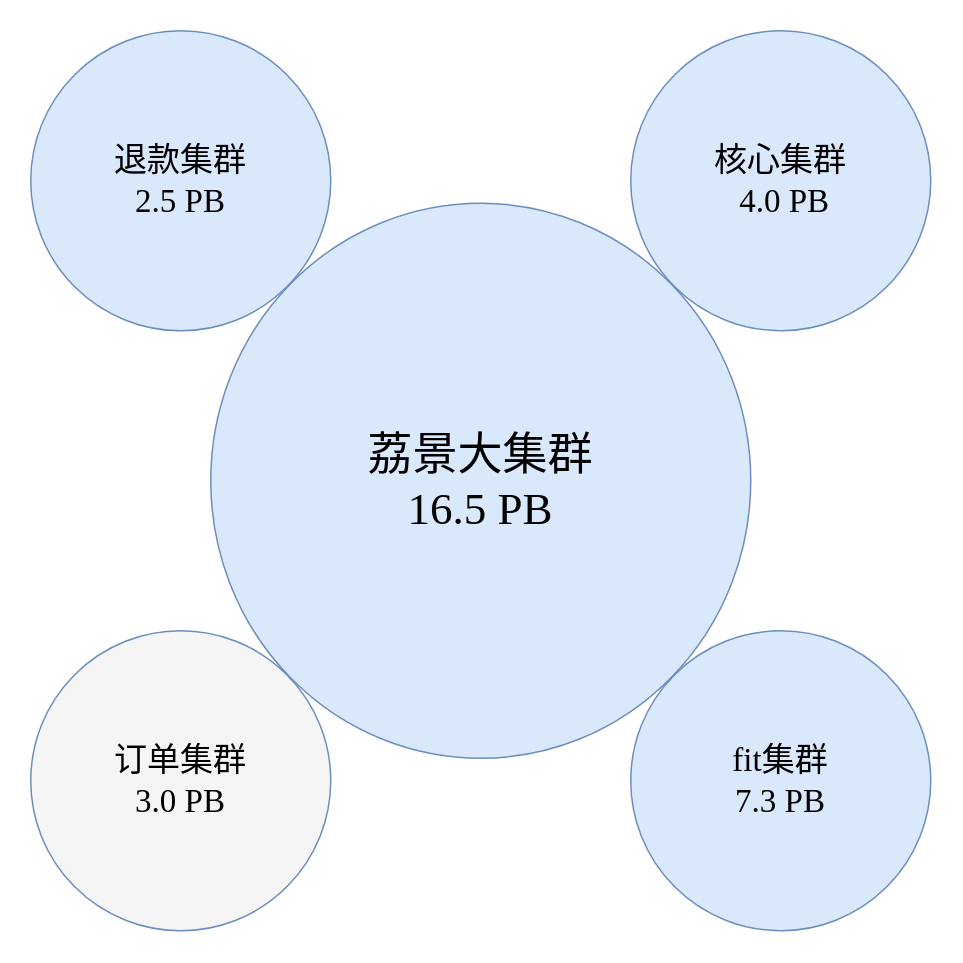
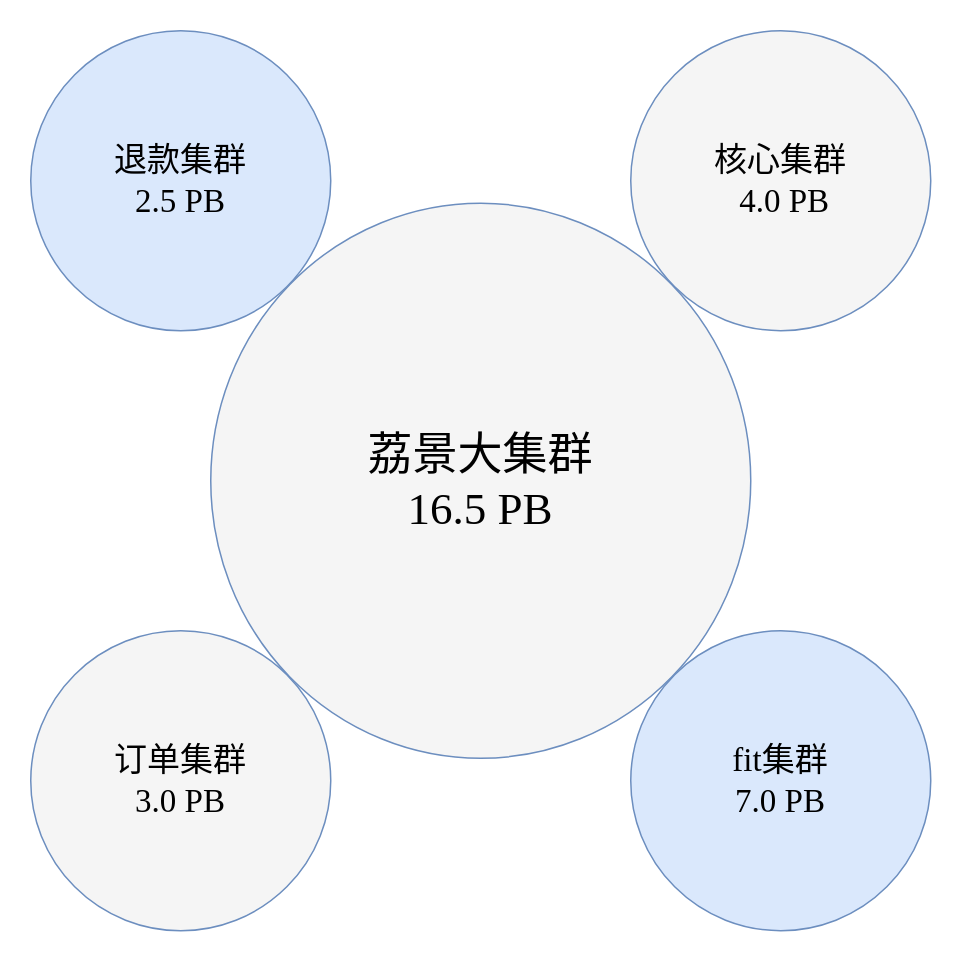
(781, 181) -> (781, 181)
(481, 481) -> (481, 481)
(781, 781) -> (781, 781)
